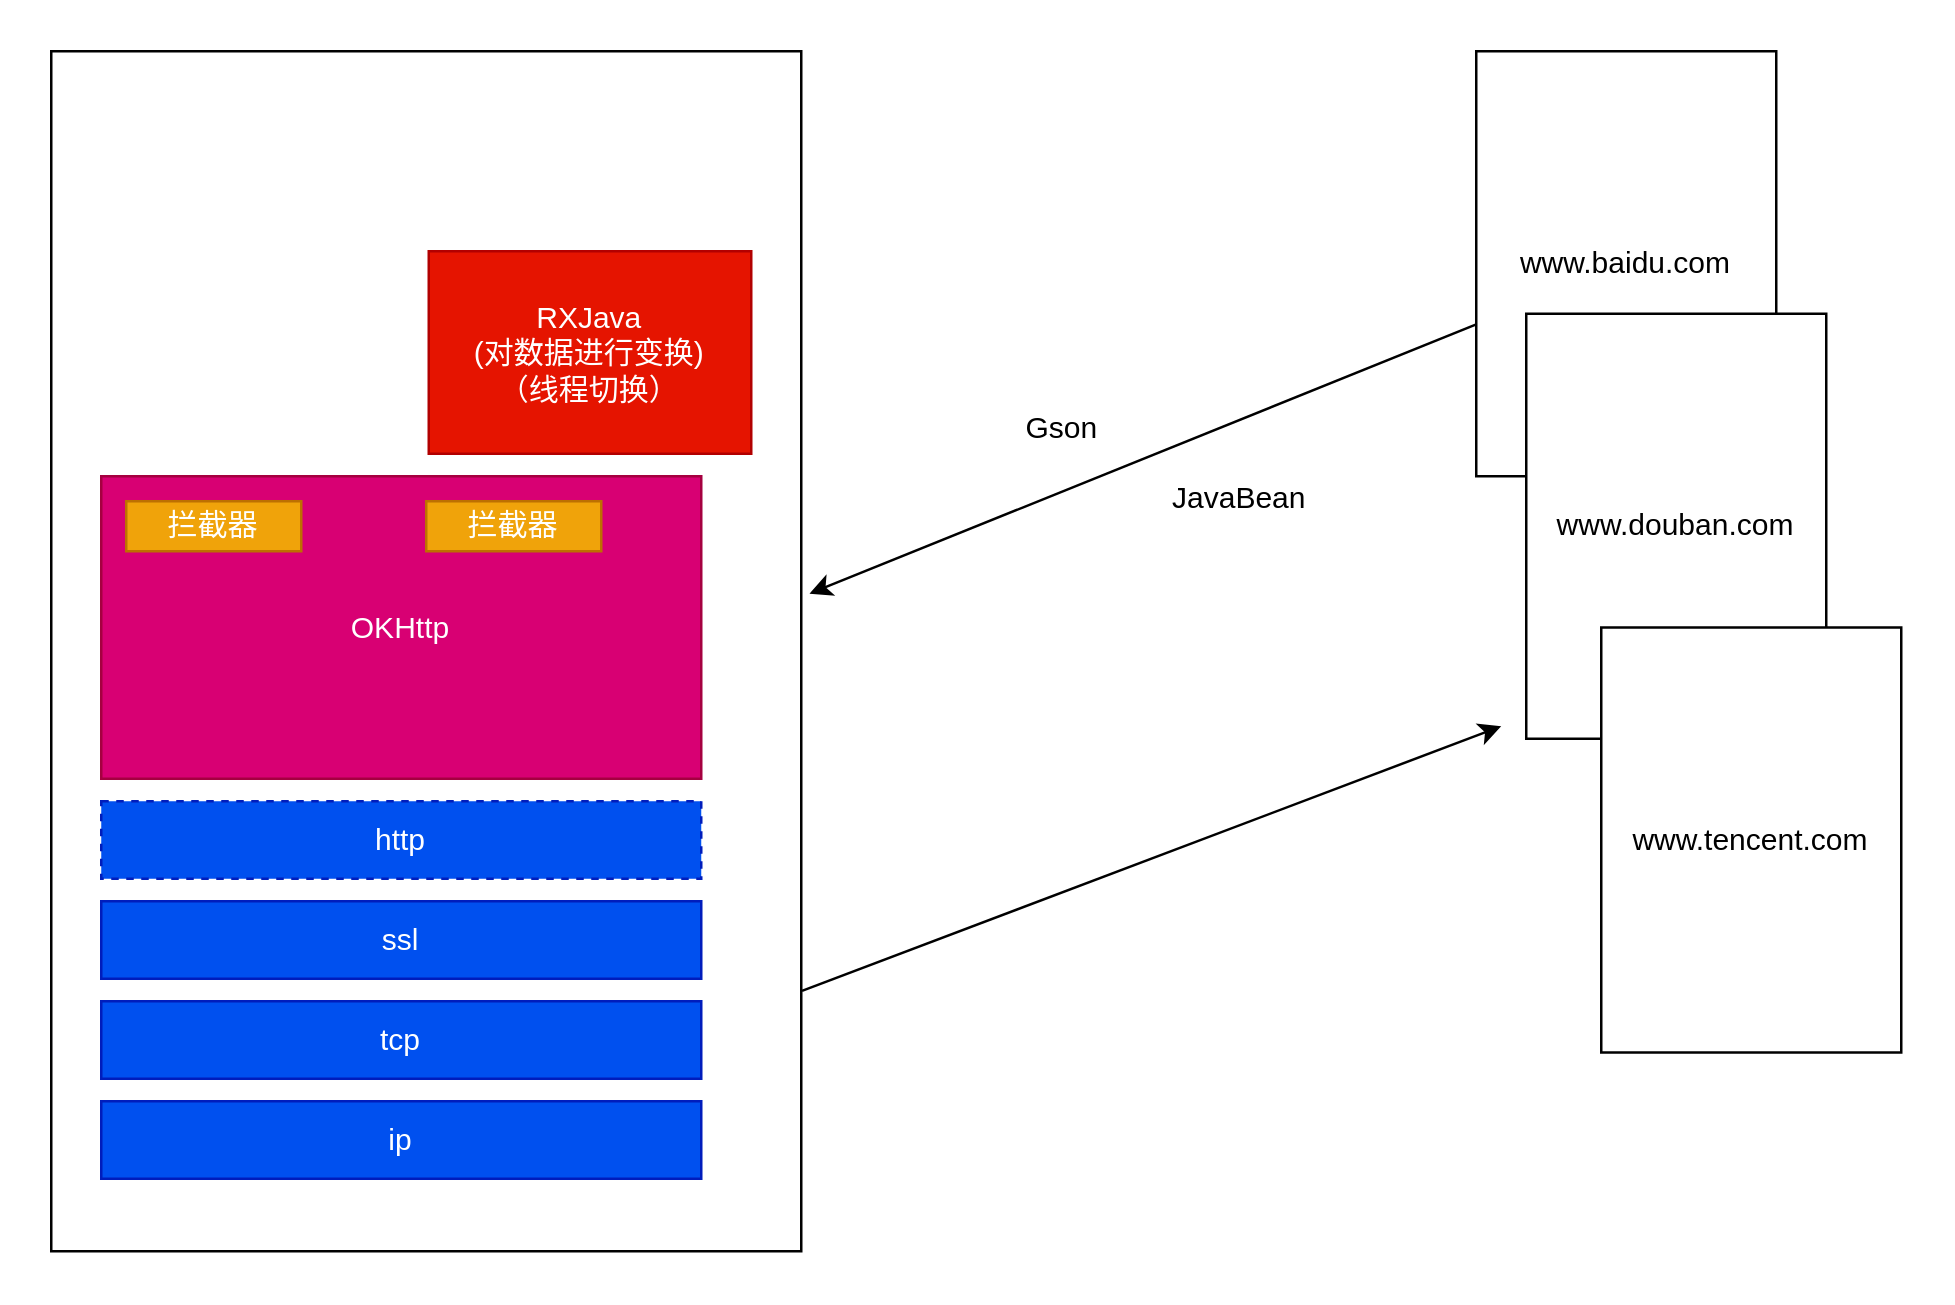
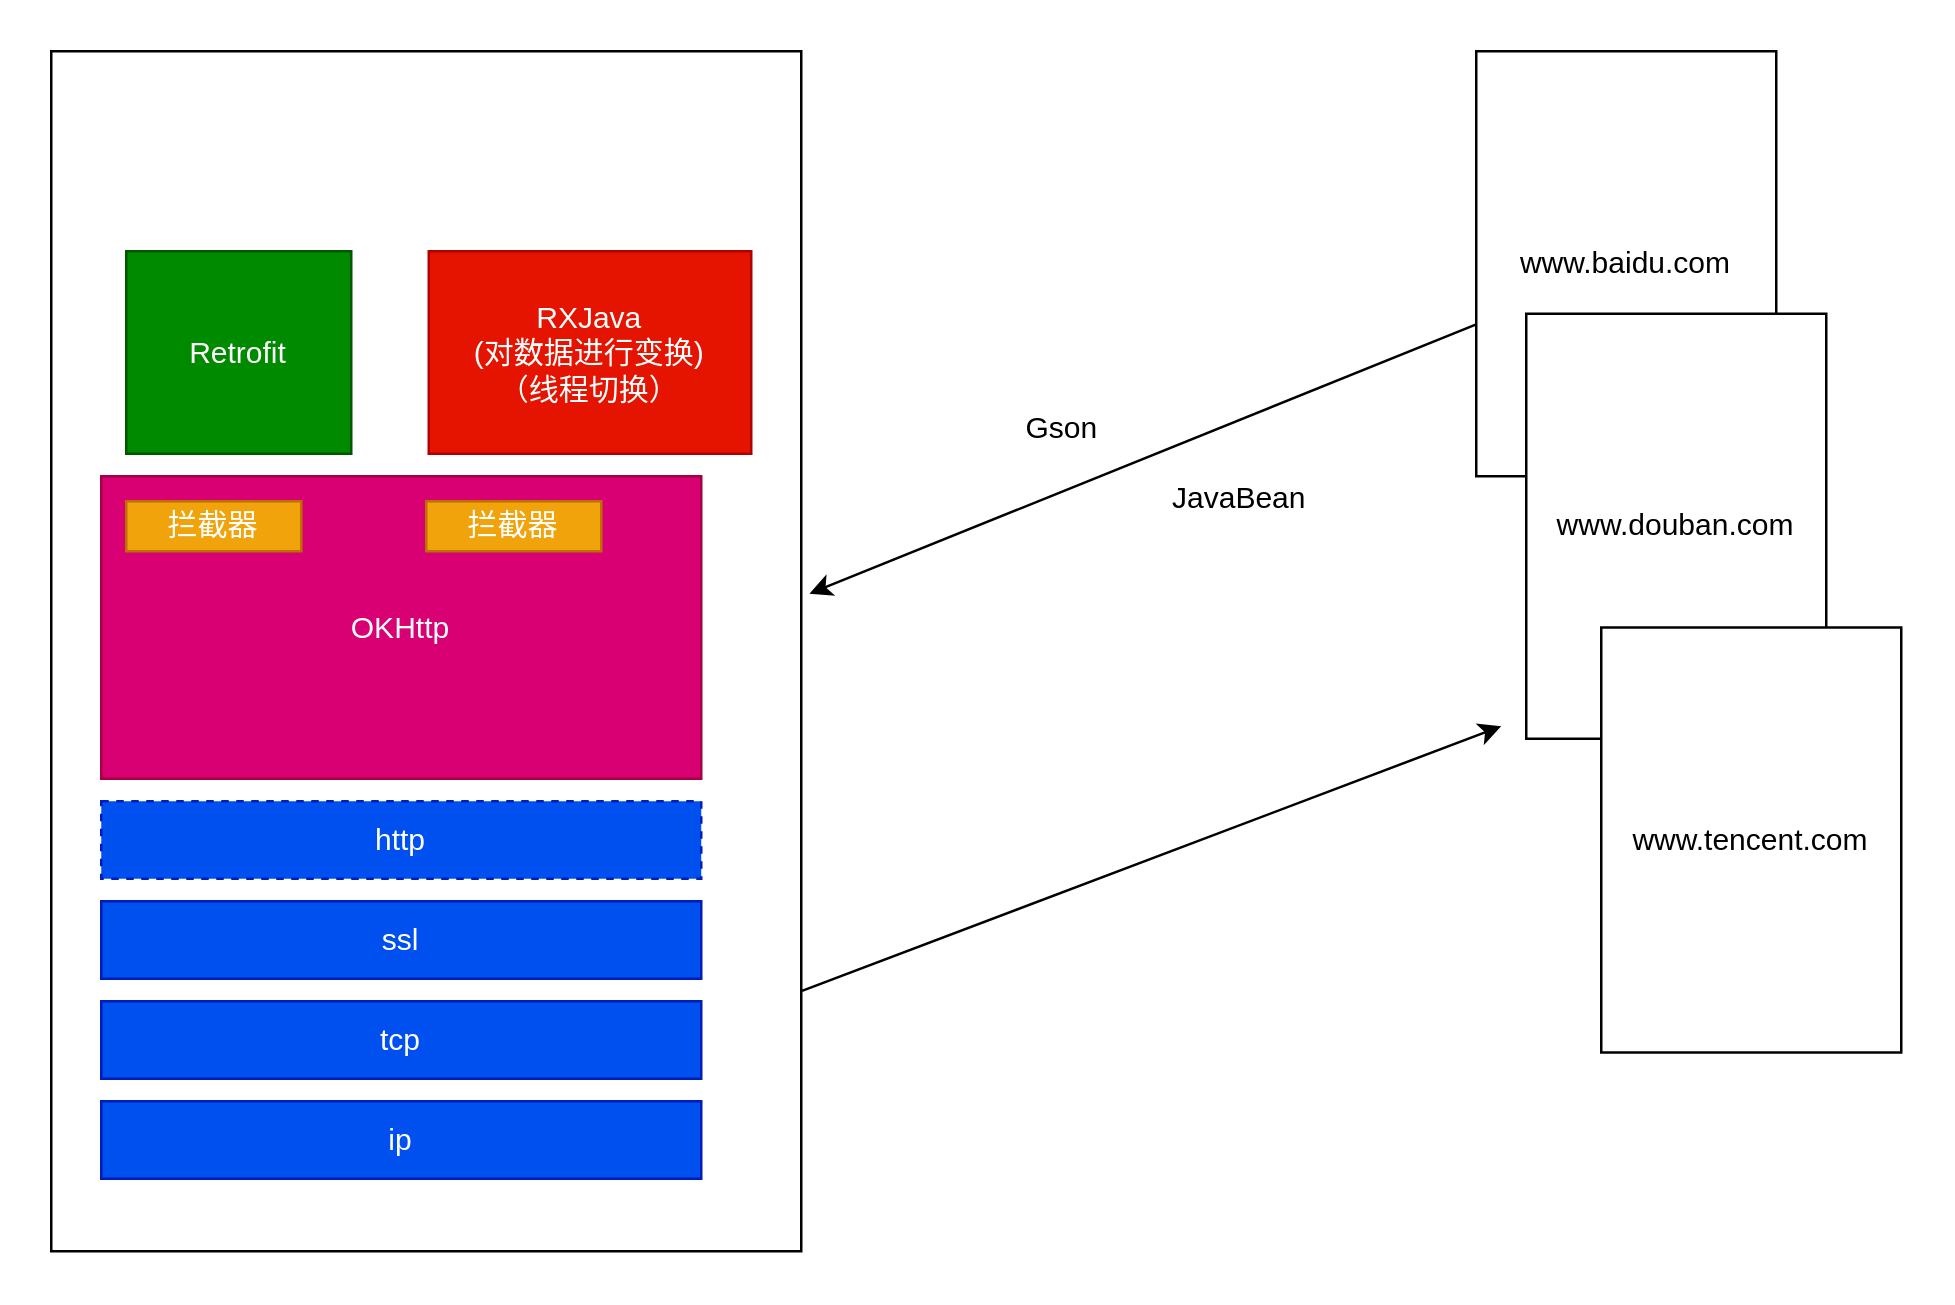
none -> (239, 353)
